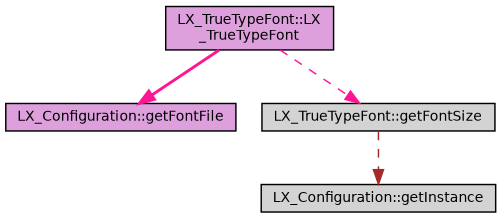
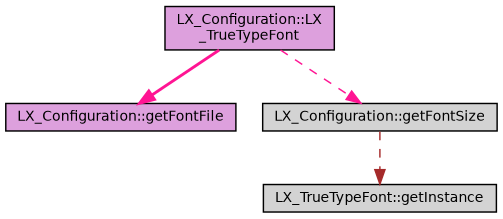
(250, 28) -> (250, 28)
(378, 117) -> (380, 117)
(378, 198) -> (380, 198)
